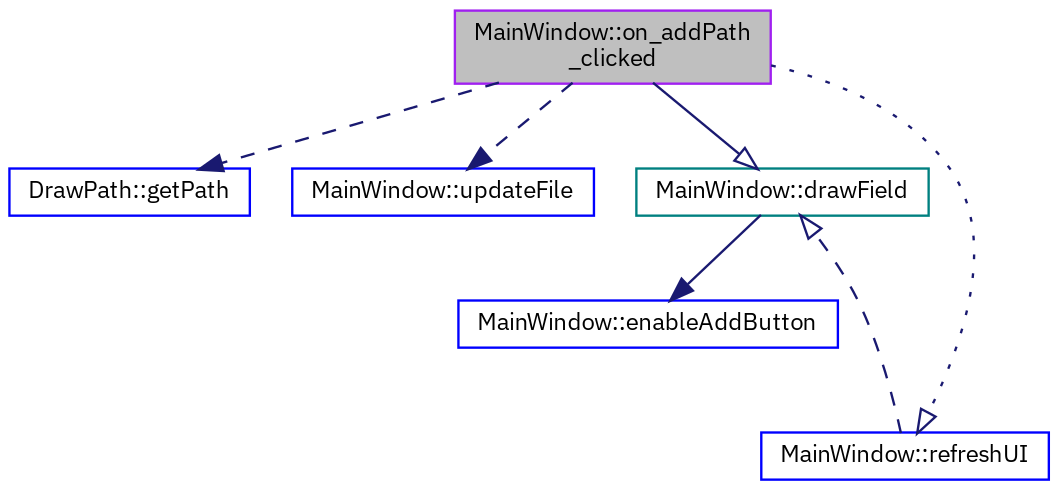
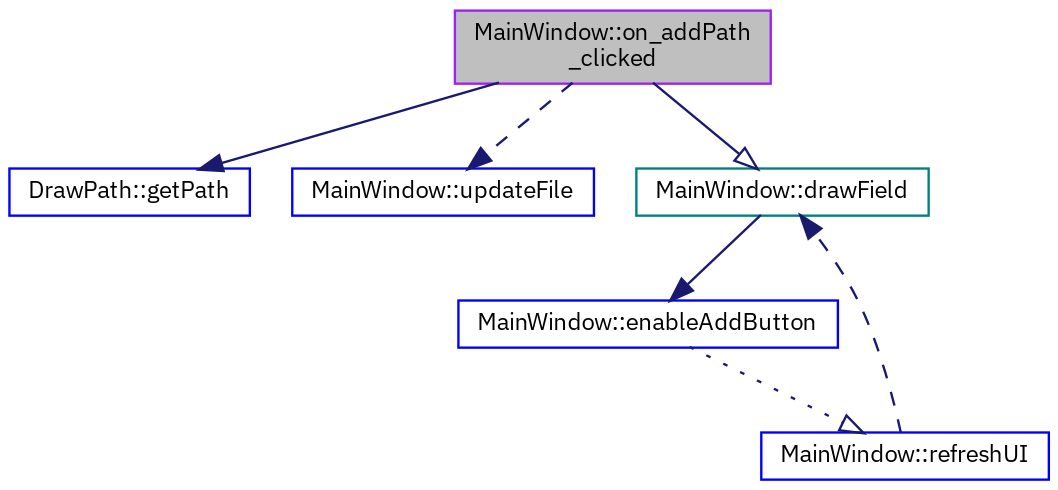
(360, 123) -> (360, 123)
(960, 189) -> (766, 385)
(870, 328) -> (870, 328)
